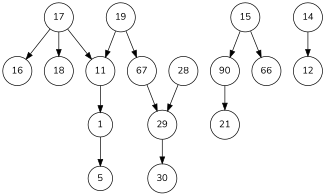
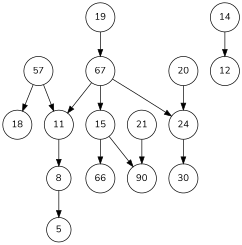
(59, 17) -> (38, 71)
(112, 41) -> (82, 95)
(17, 71) -> none
(183, 71) -> (183, 71)
none -> (100, 94)
(225, 94) -> (142, 148)
(100, 125) -> (59, 178)
(162, 125) -> (183, 125)
